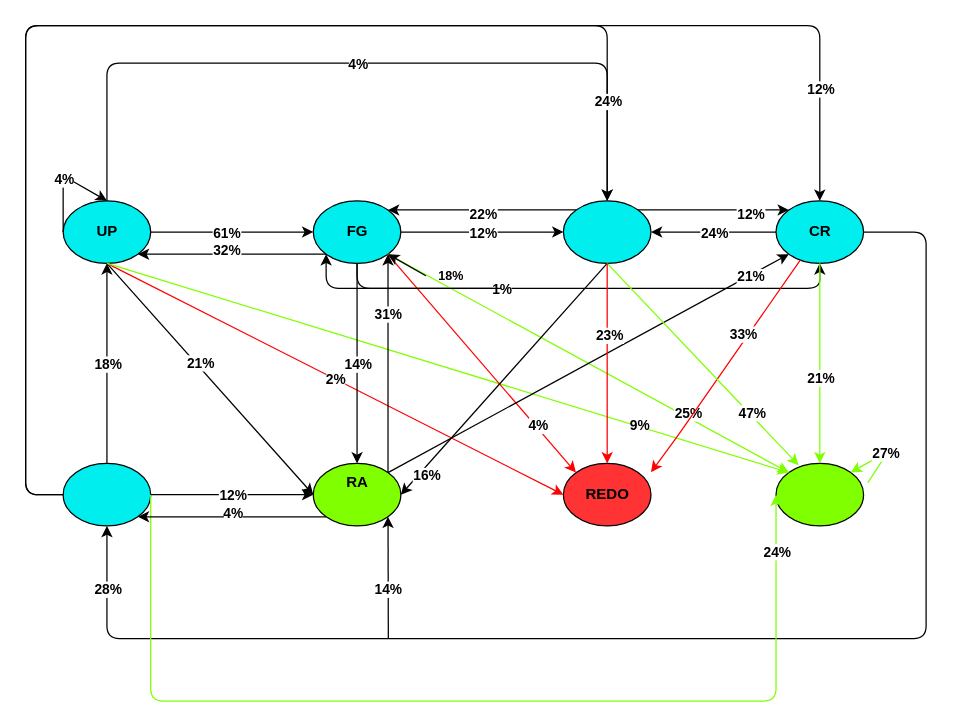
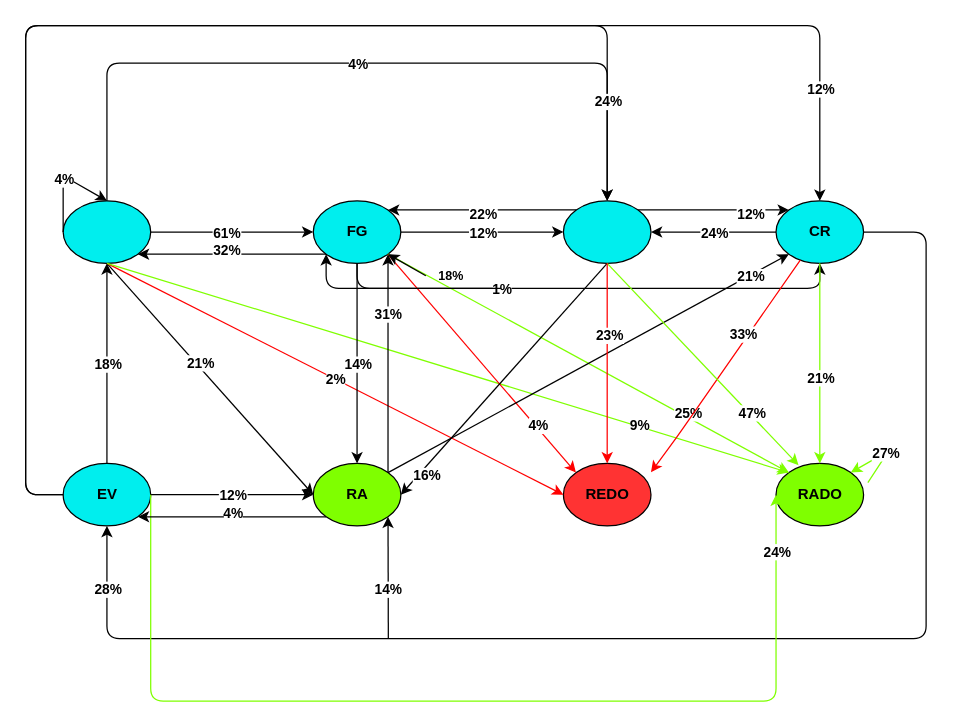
(107, 232) -> none
(357, 482) -> (357, 494)
none -> (107, 494)
none -> (819, 494)
